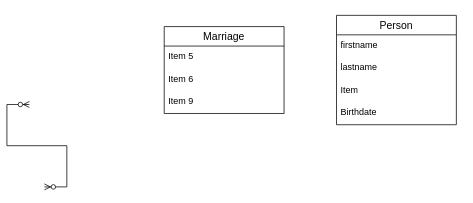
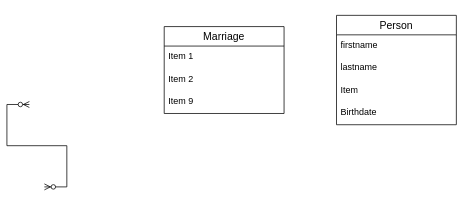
(182, 57) -> (182, 57)
(182, 79) -> (182, 79)
